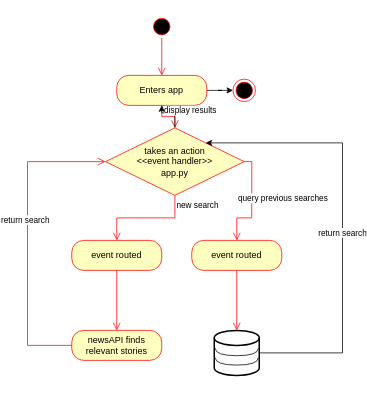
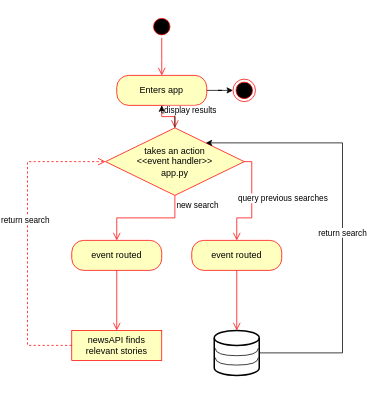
(27, 307) -> (27, 307)
(117, 345) -> (117, 345)
